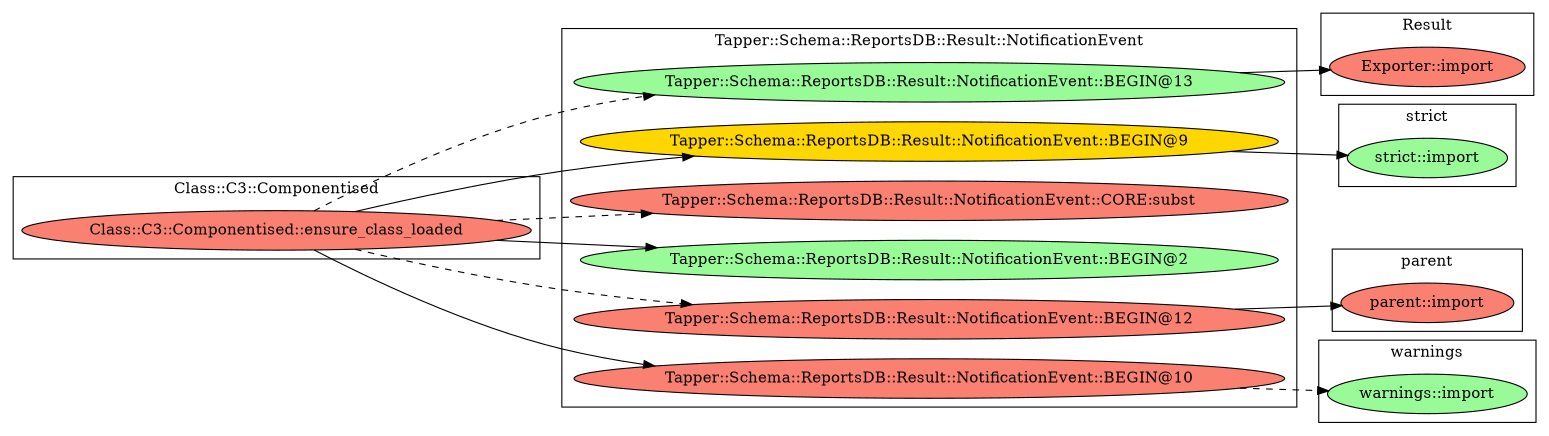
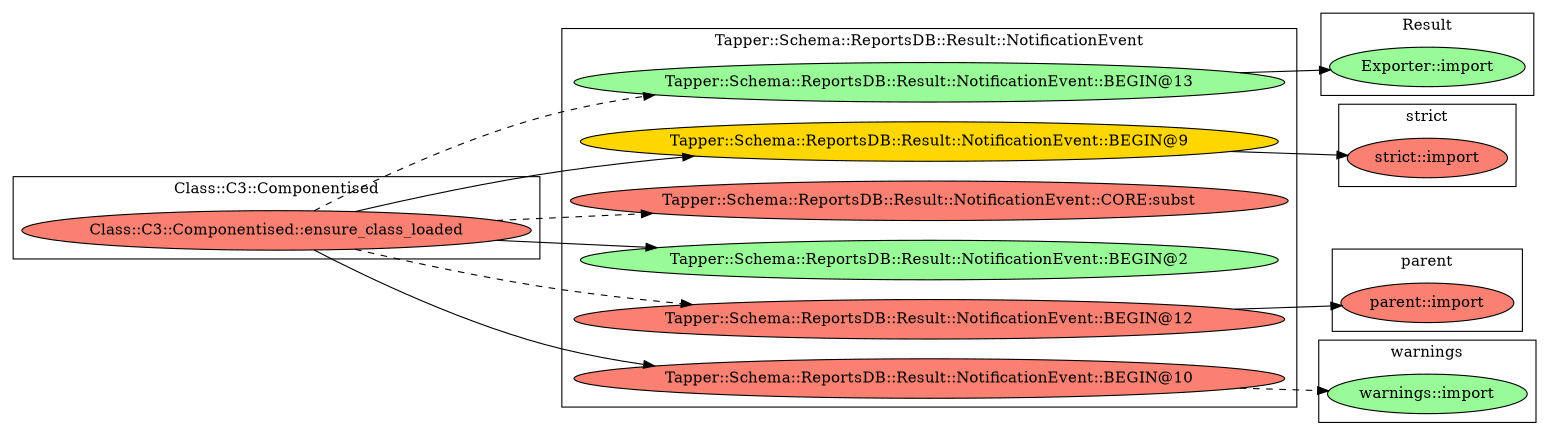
(1427, 67) -> (1427, 67)
(1427, 158) -> (1427, 158)
